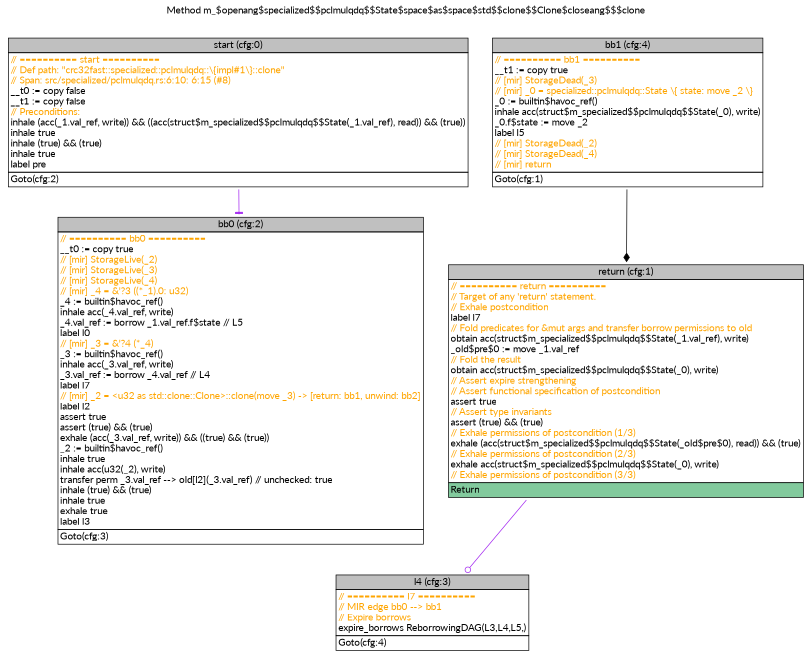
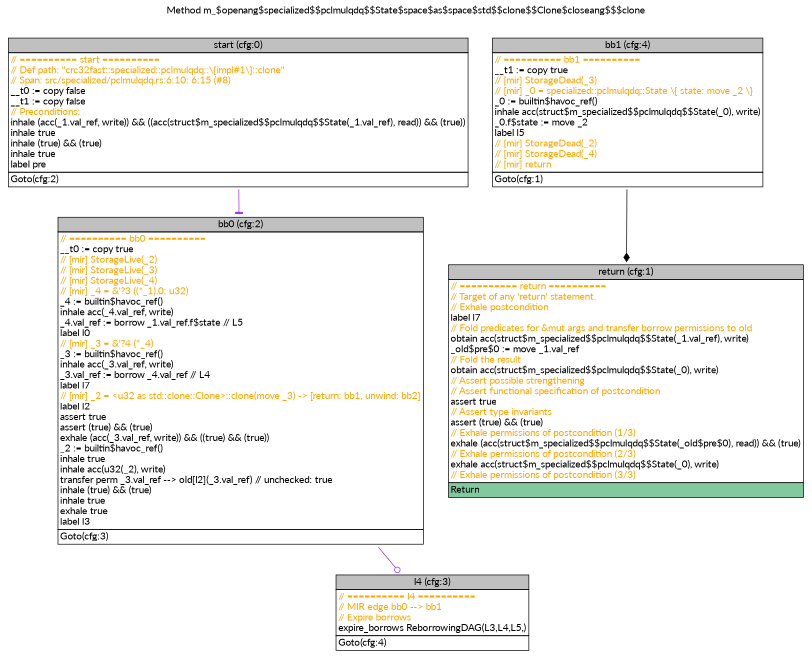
(514, 381) -> (518, 381)
(498, 534) -> (387, 557)
(407, 597) -> (407, 597)
